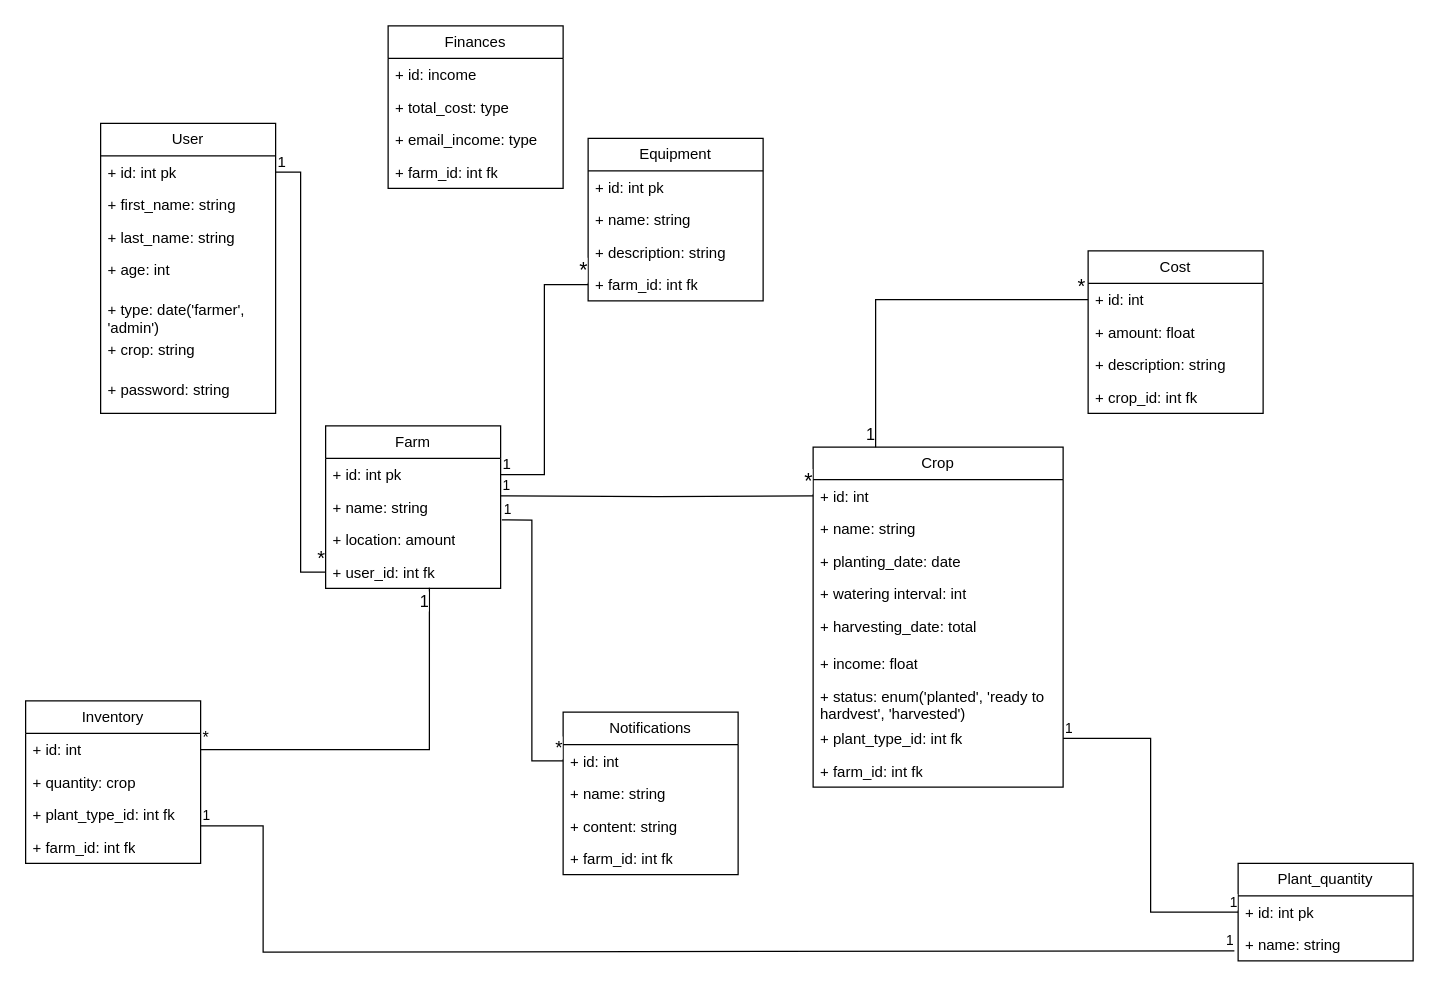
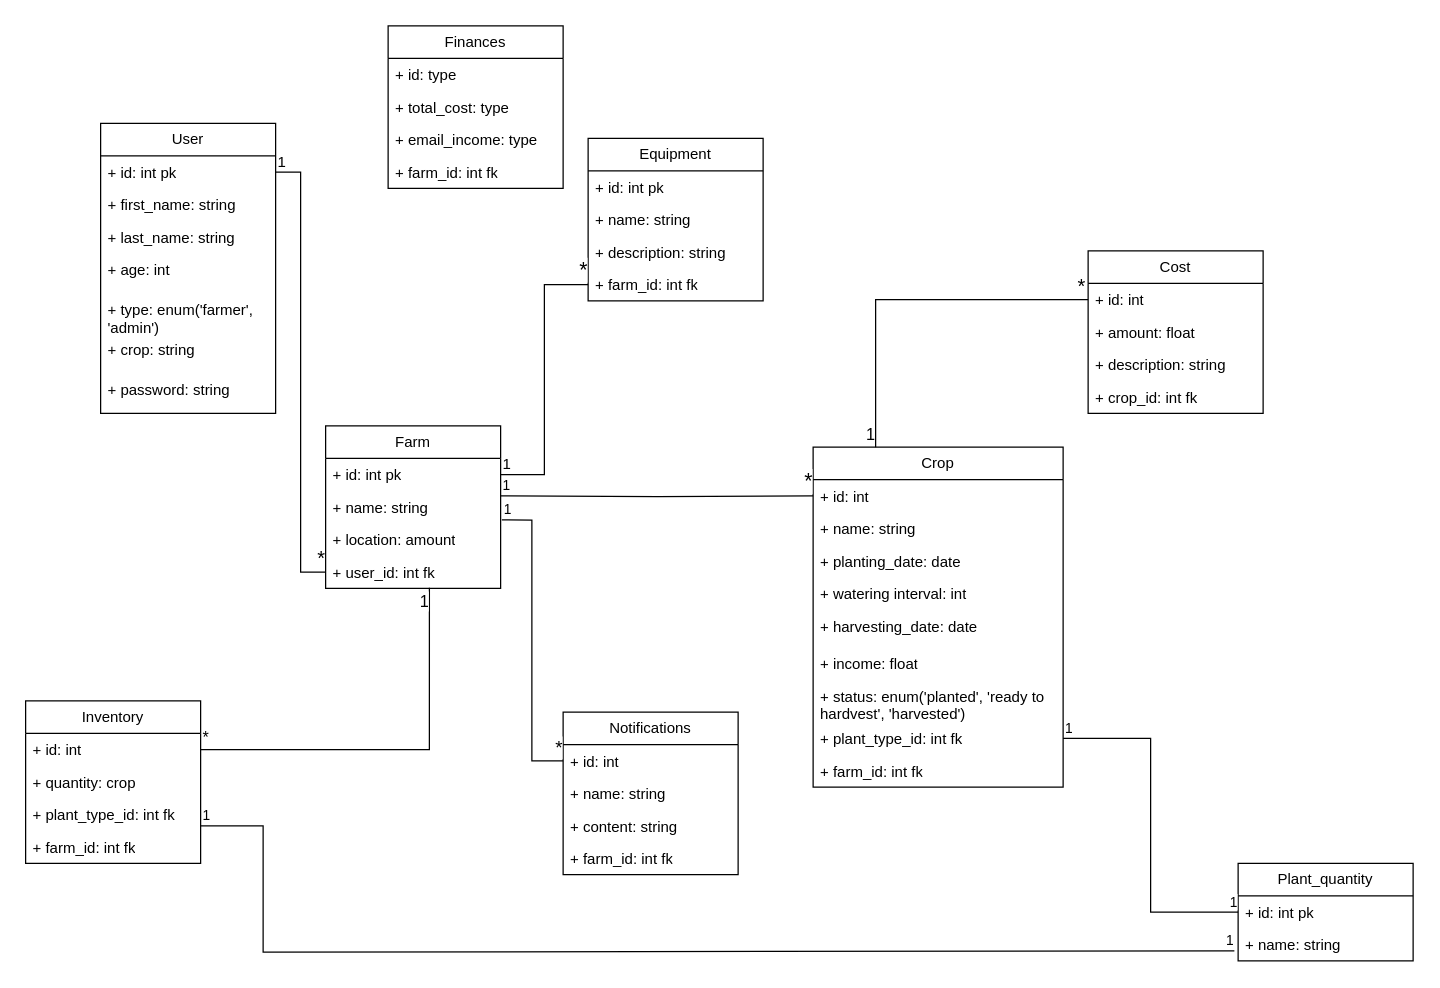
(436, 76) -> (430, 76)
(189, 320) -> (189, 320)
(912, 627) -> (909, 627)
